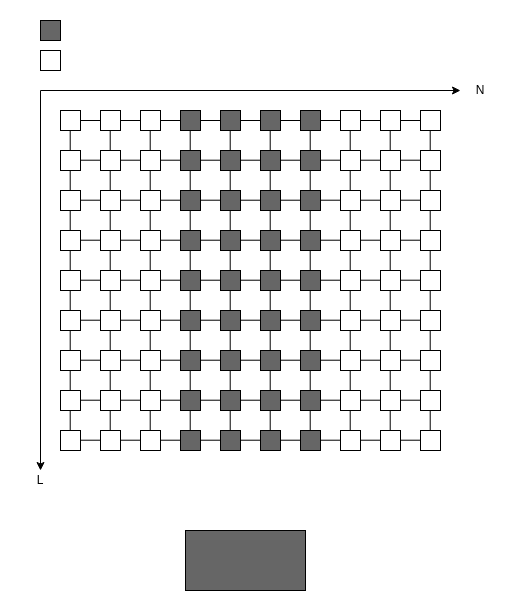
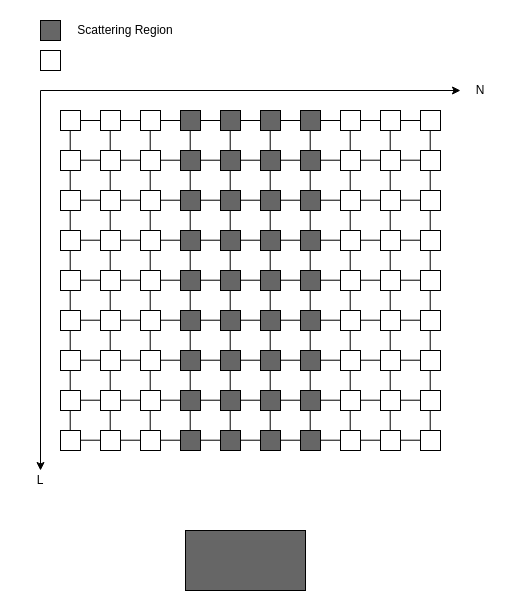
none -> (126, 31)
